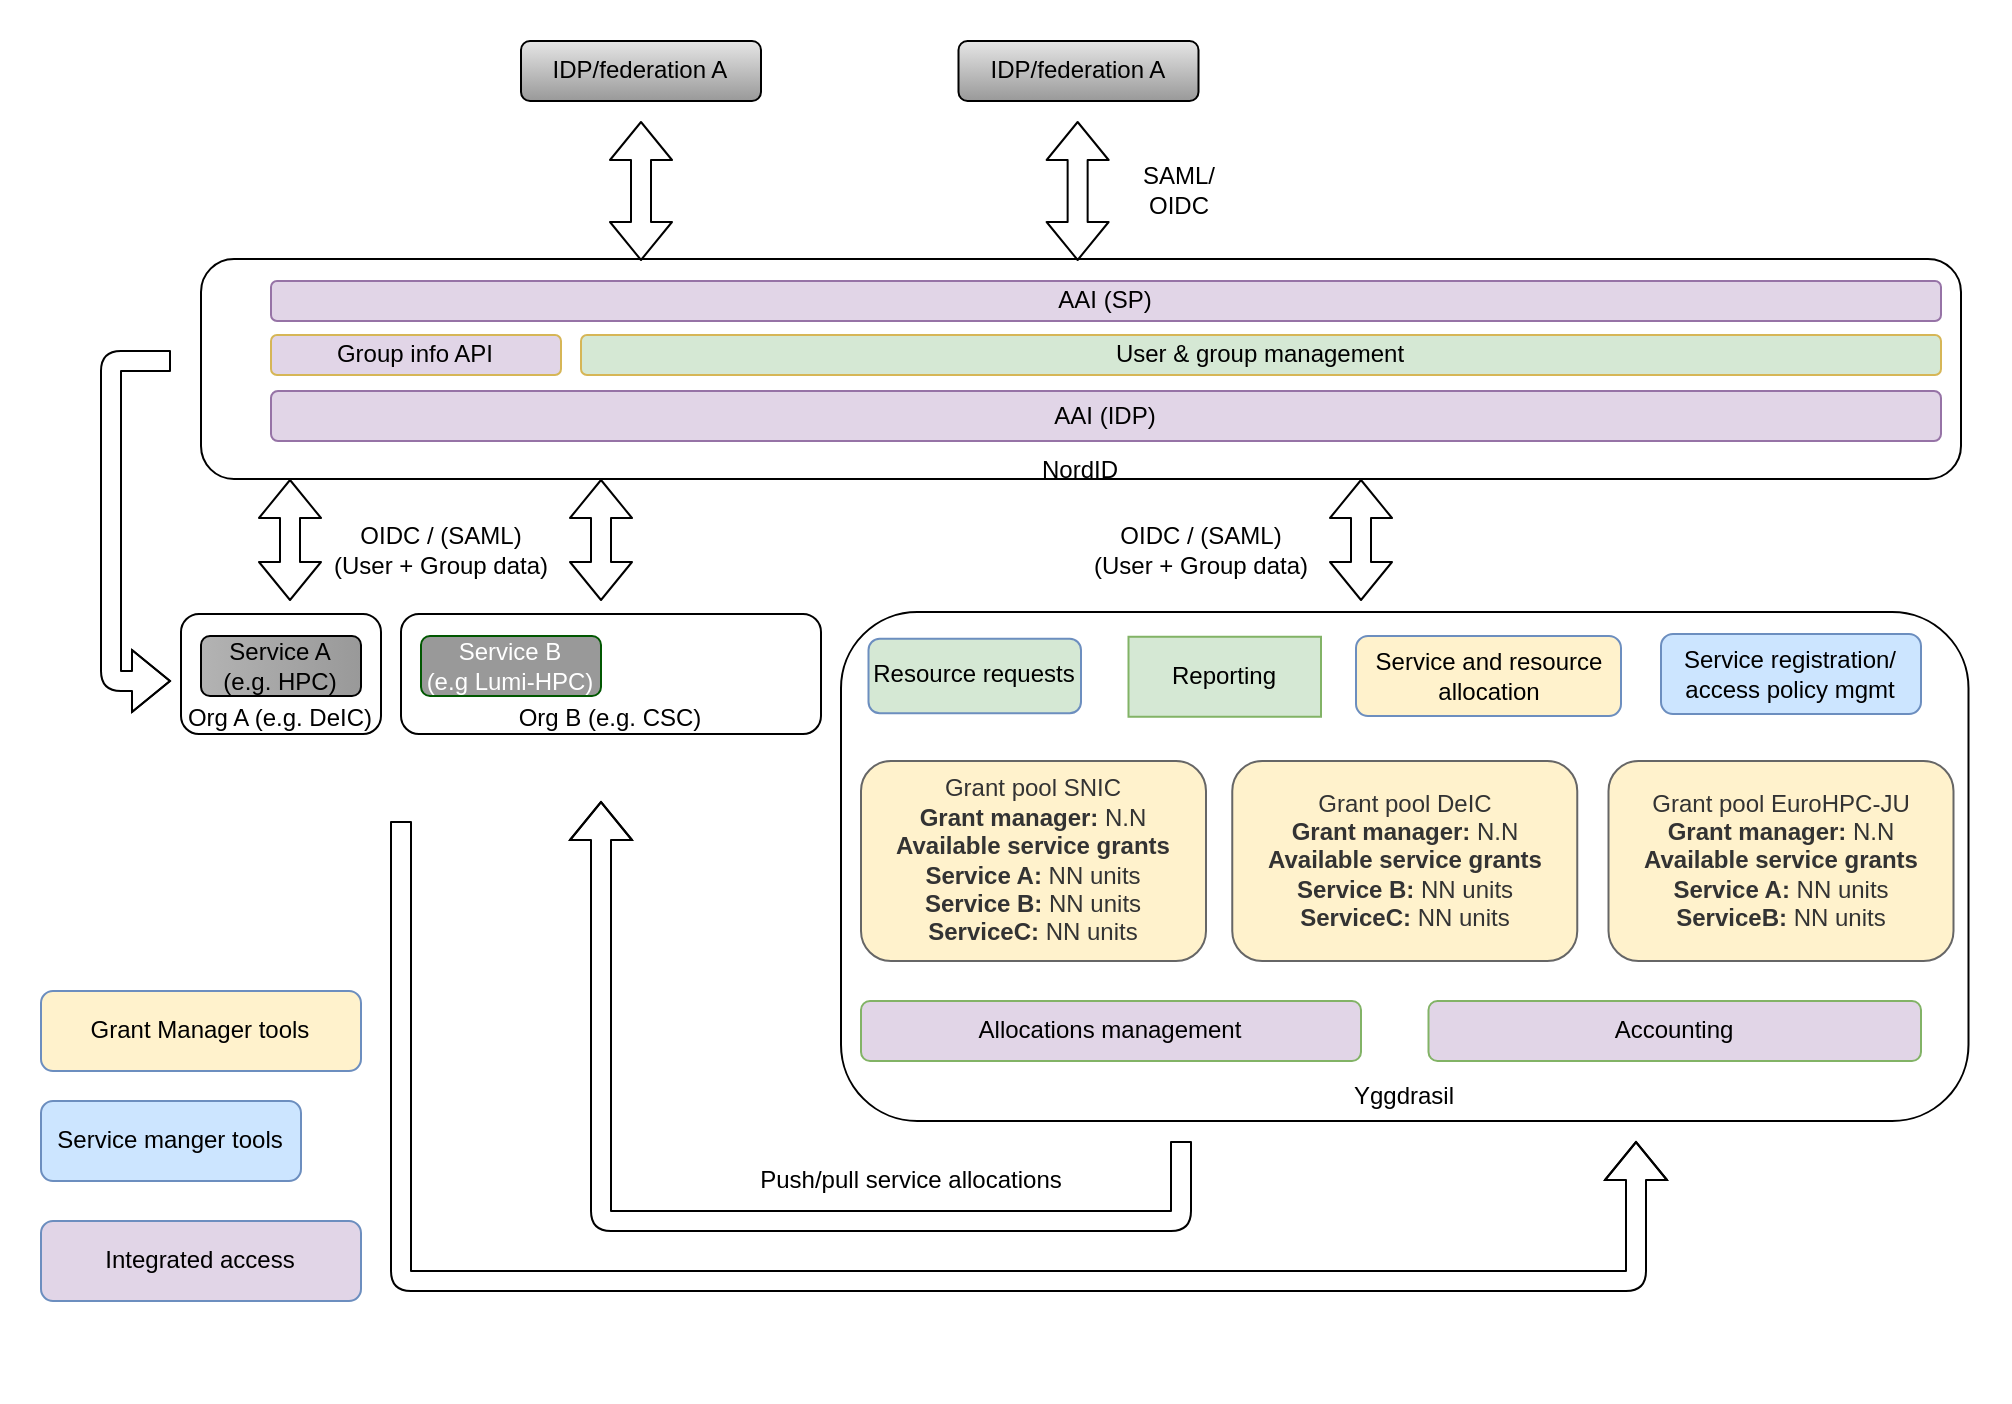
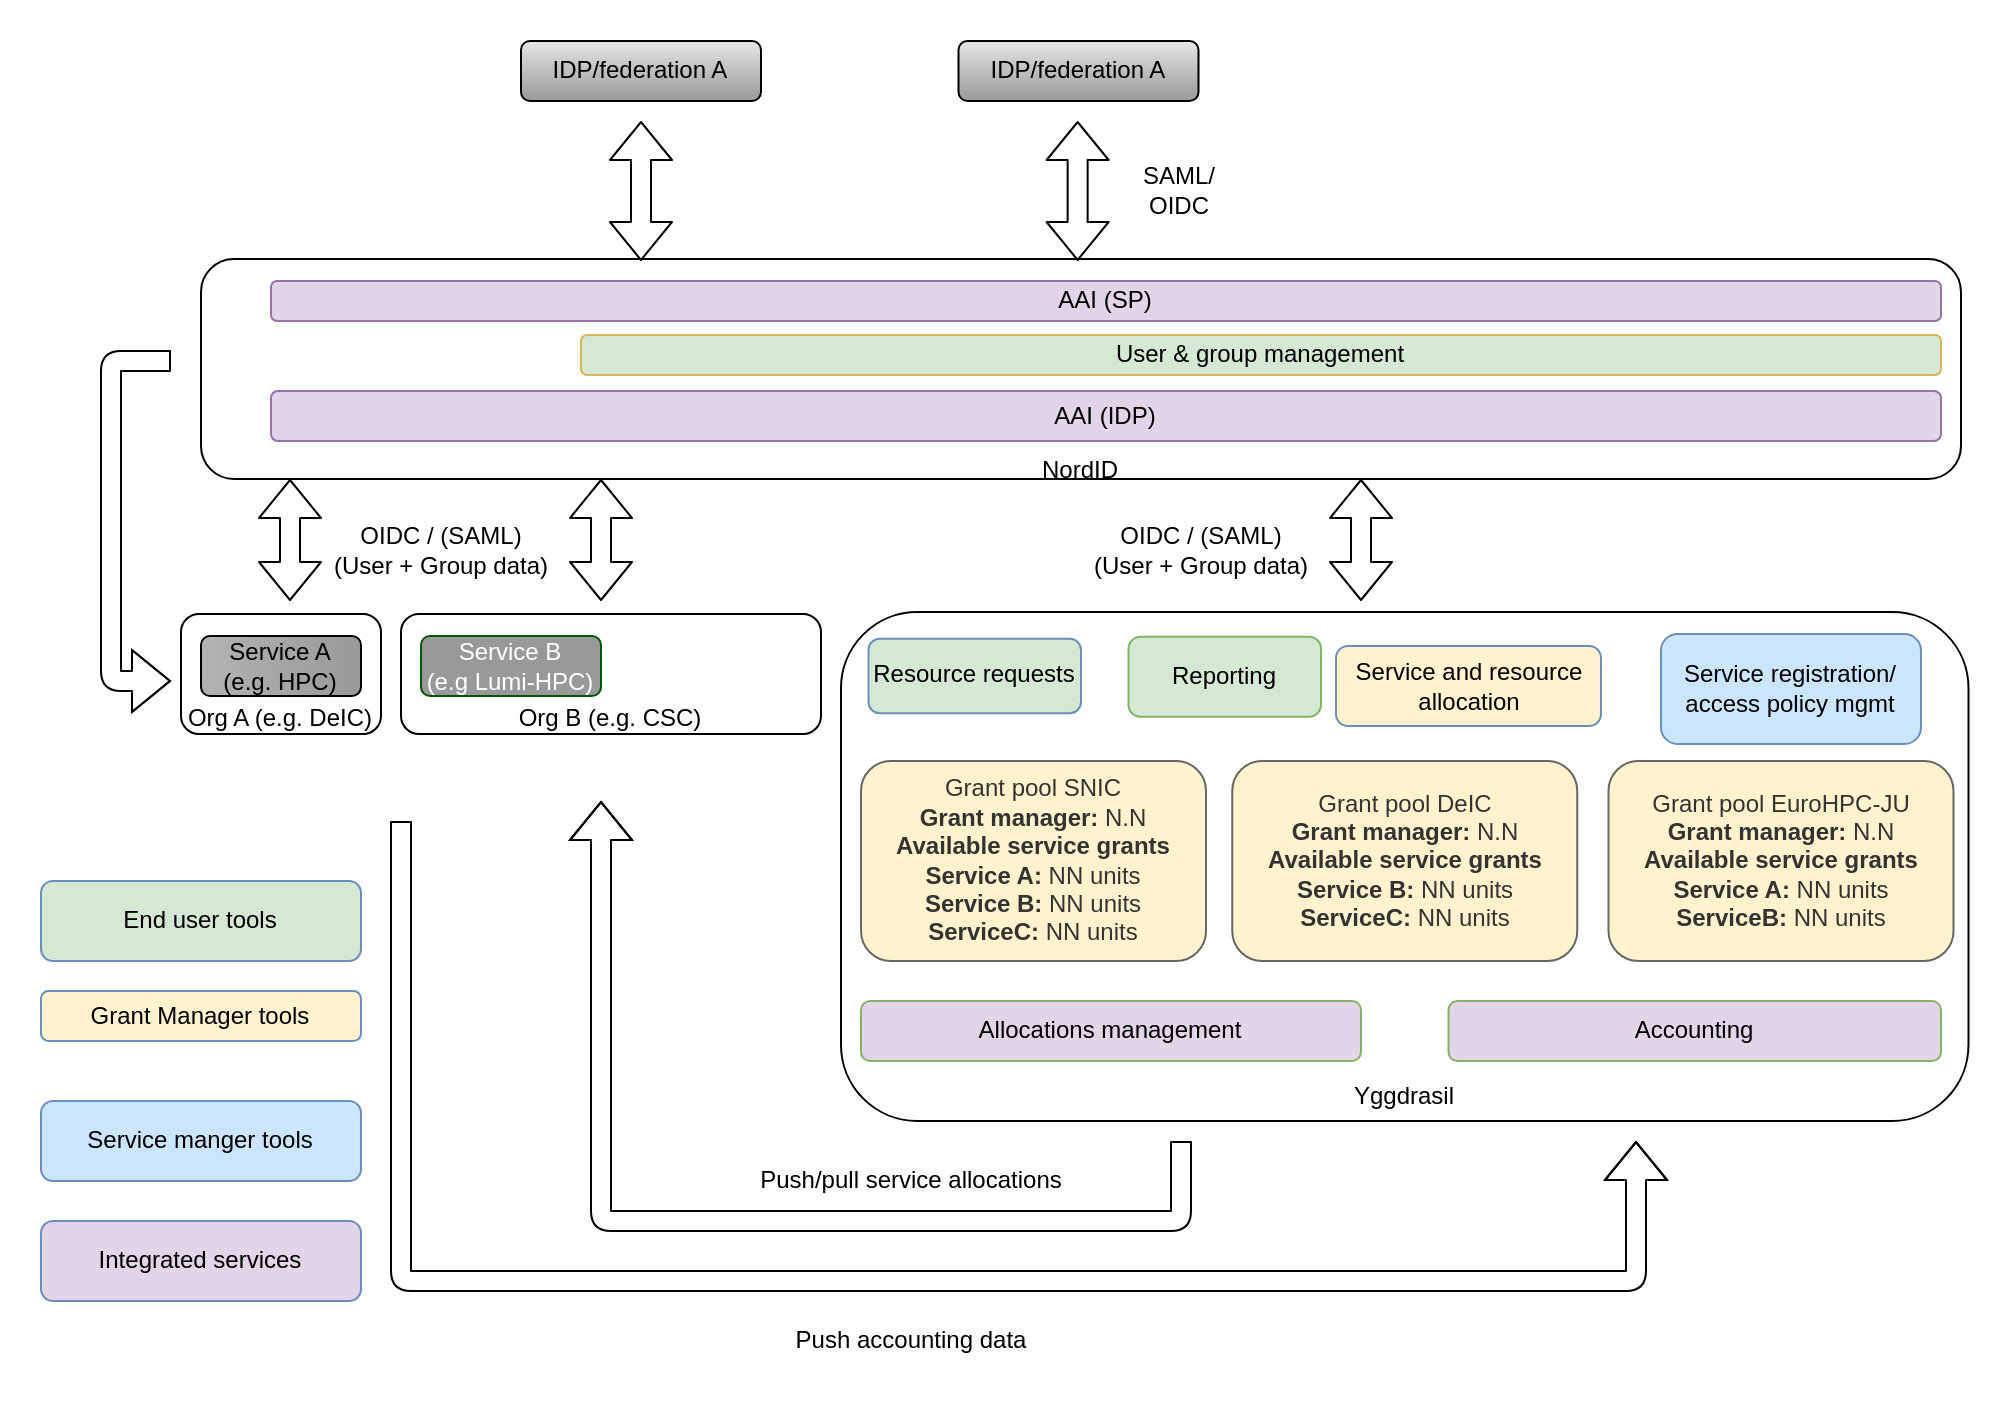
(416, 355) -> none
(1791, 674) -> (1791, 689)
(1489, 676) -> (1469, 686)
(1225, 677) -> (1225, 677)
none -> (201, 921)
(201, 1031) -> (201, 1016)
(1675, 1031) -> (1695, 1031)
(171, 1141) -> (201, 1141)
(201, 1261) -> (201, 1261)
none -> (911, 1341)
